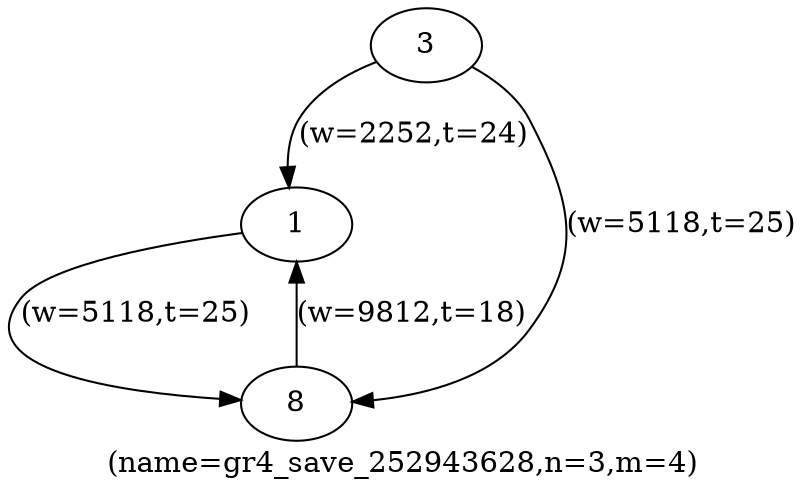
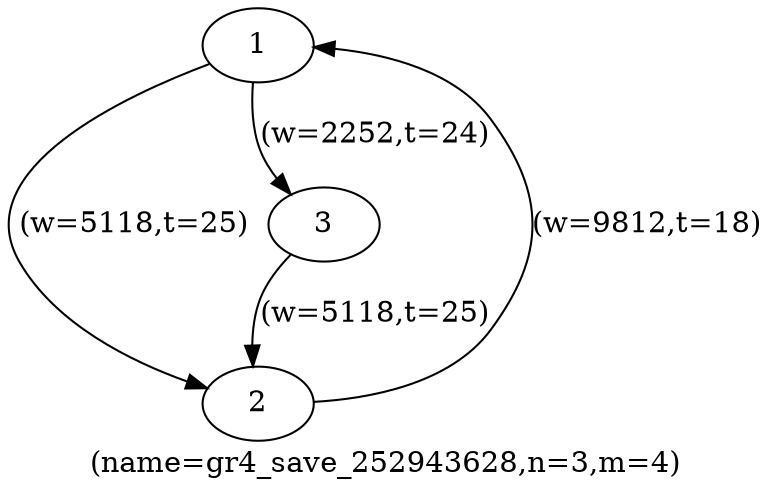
(314, 100) -> (255, 133)
(297, 404) -> (258, 404)
